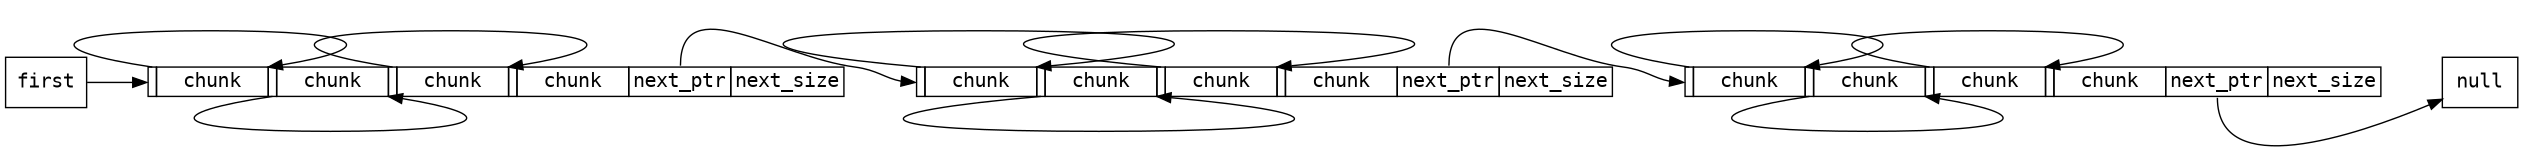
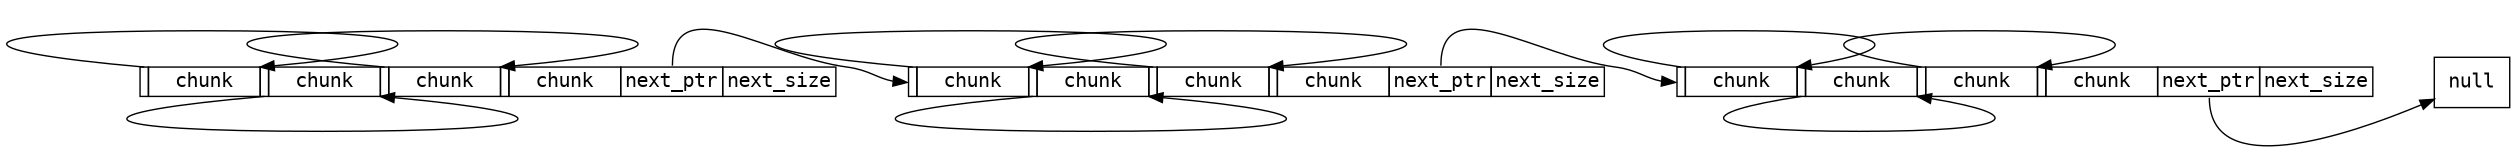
(46, 82) -> none
